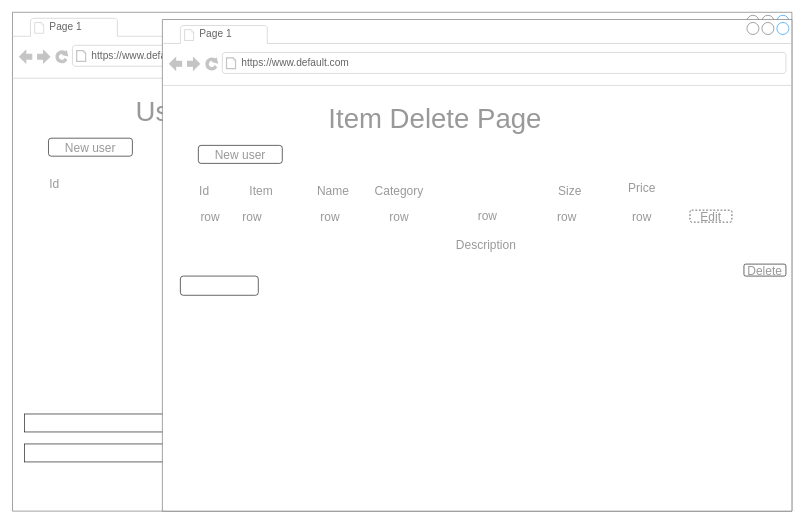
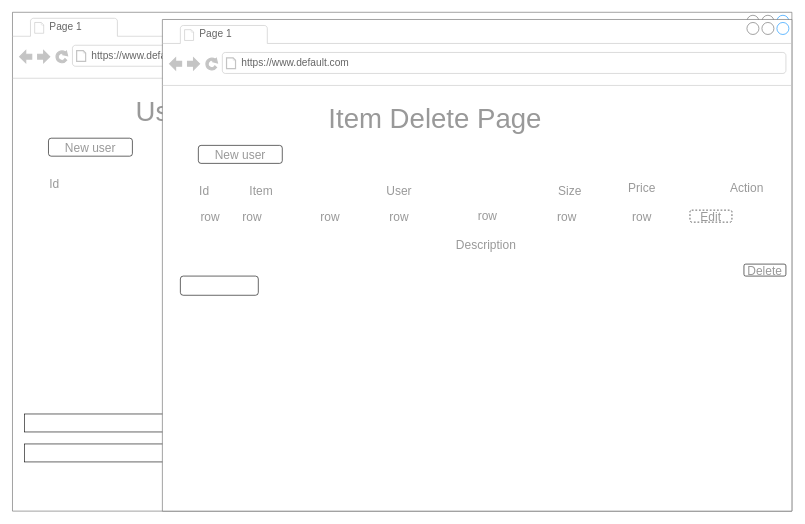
none -> (747, 188)
(333, 191) -> none
(399, 191) -> (399, 191)
